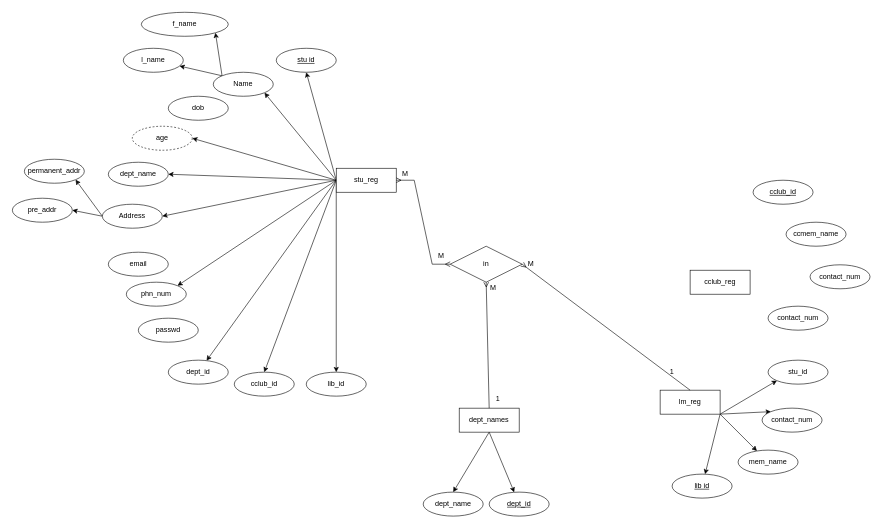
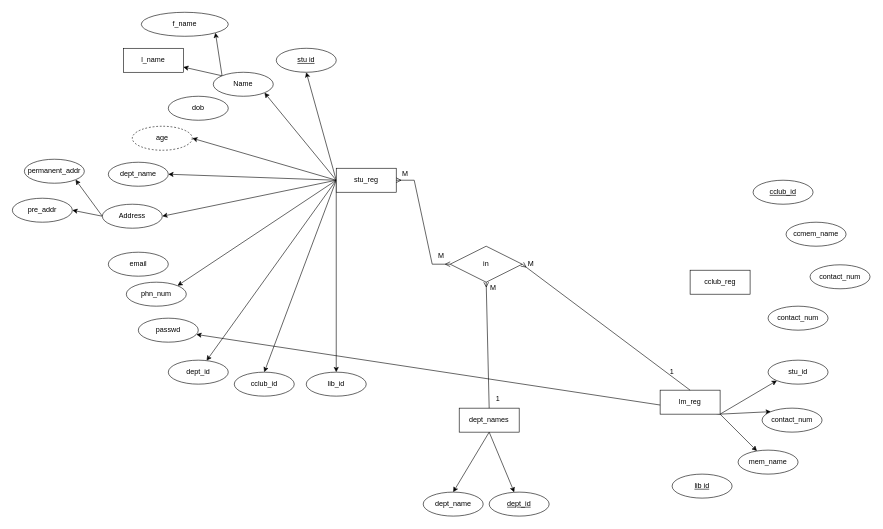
(153, 60) -> (153, 60)
(713, 443) -> (430, 370)
